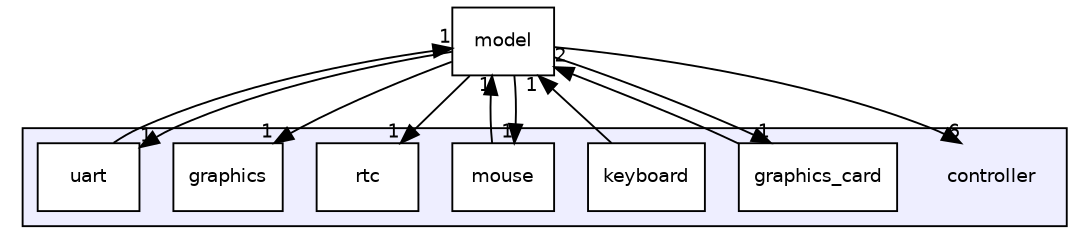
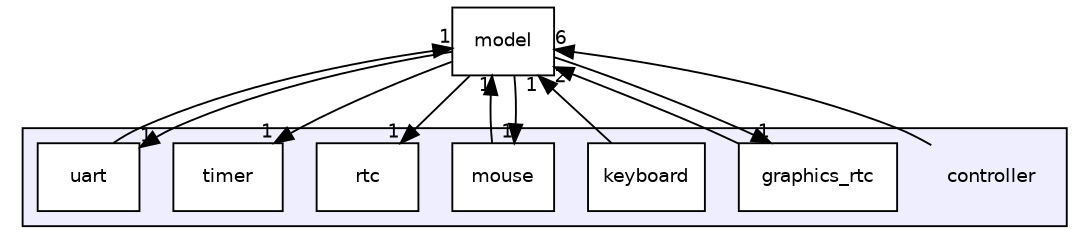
(752, 77) -> (756, 85)
(228, 177) -> (228, 177)
(818, 177) -> (818, 177)
